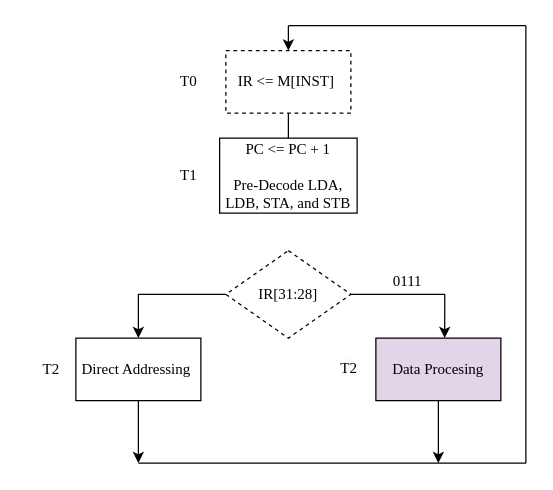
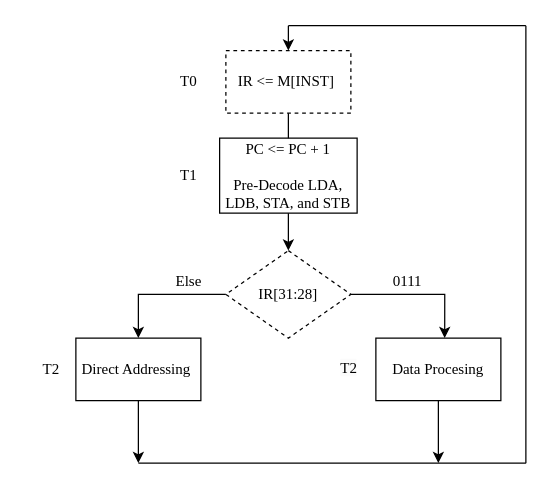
none -> (288, 227)
none -> (188, 282)
(438, 369) -> (438, 369)
